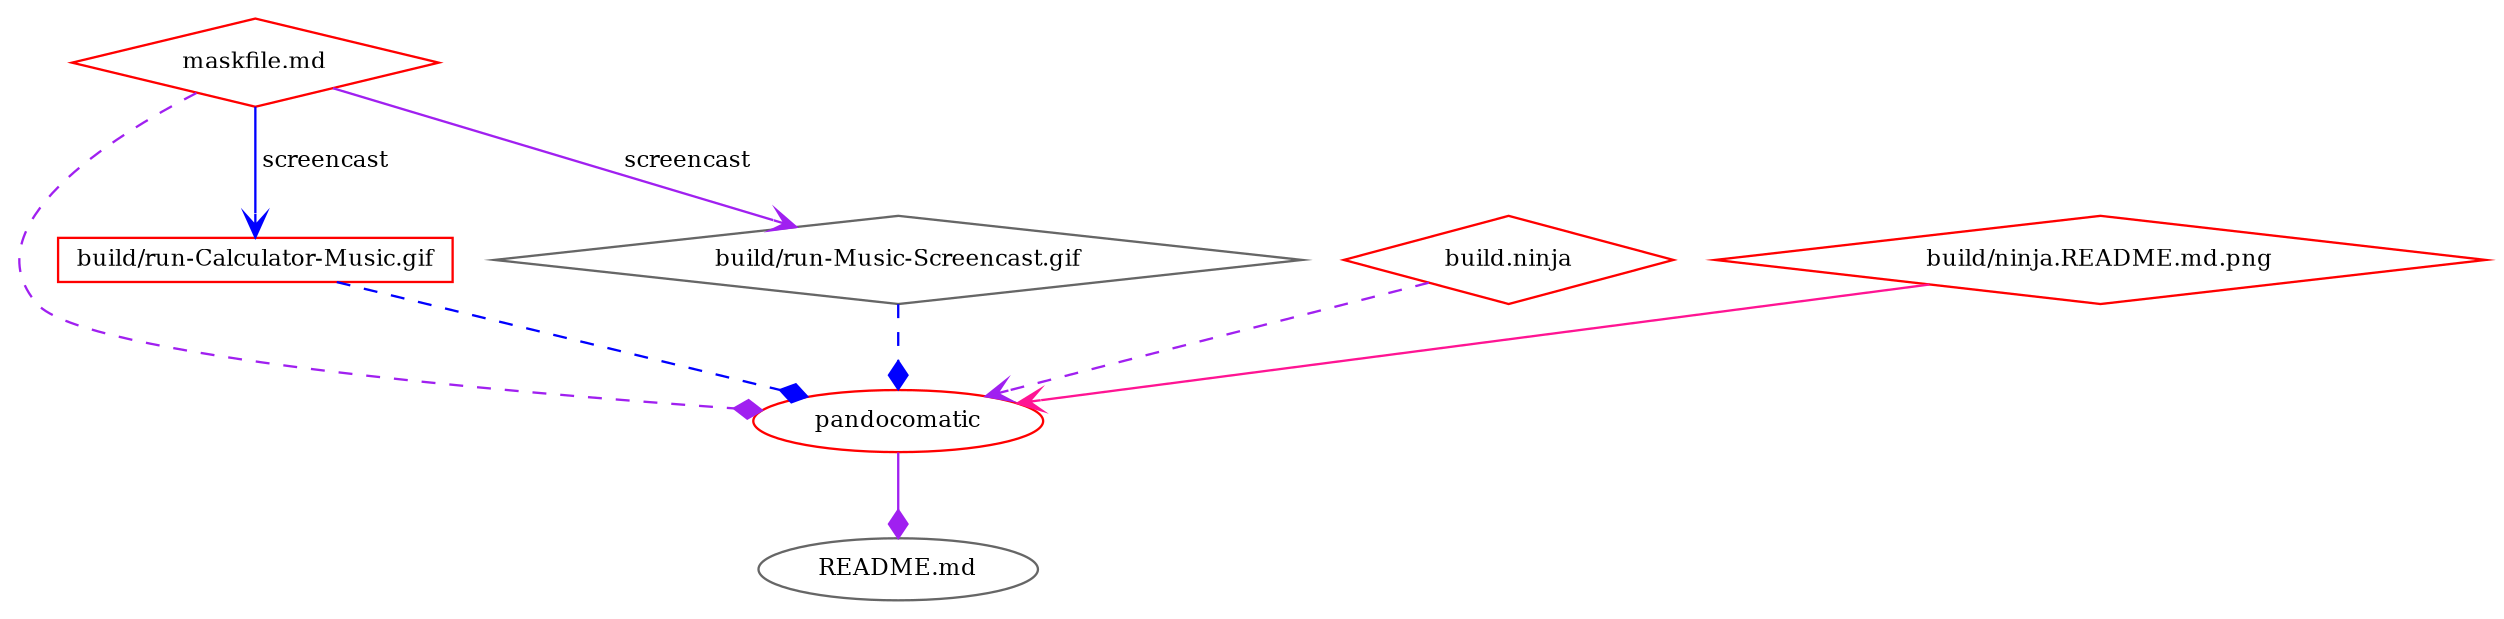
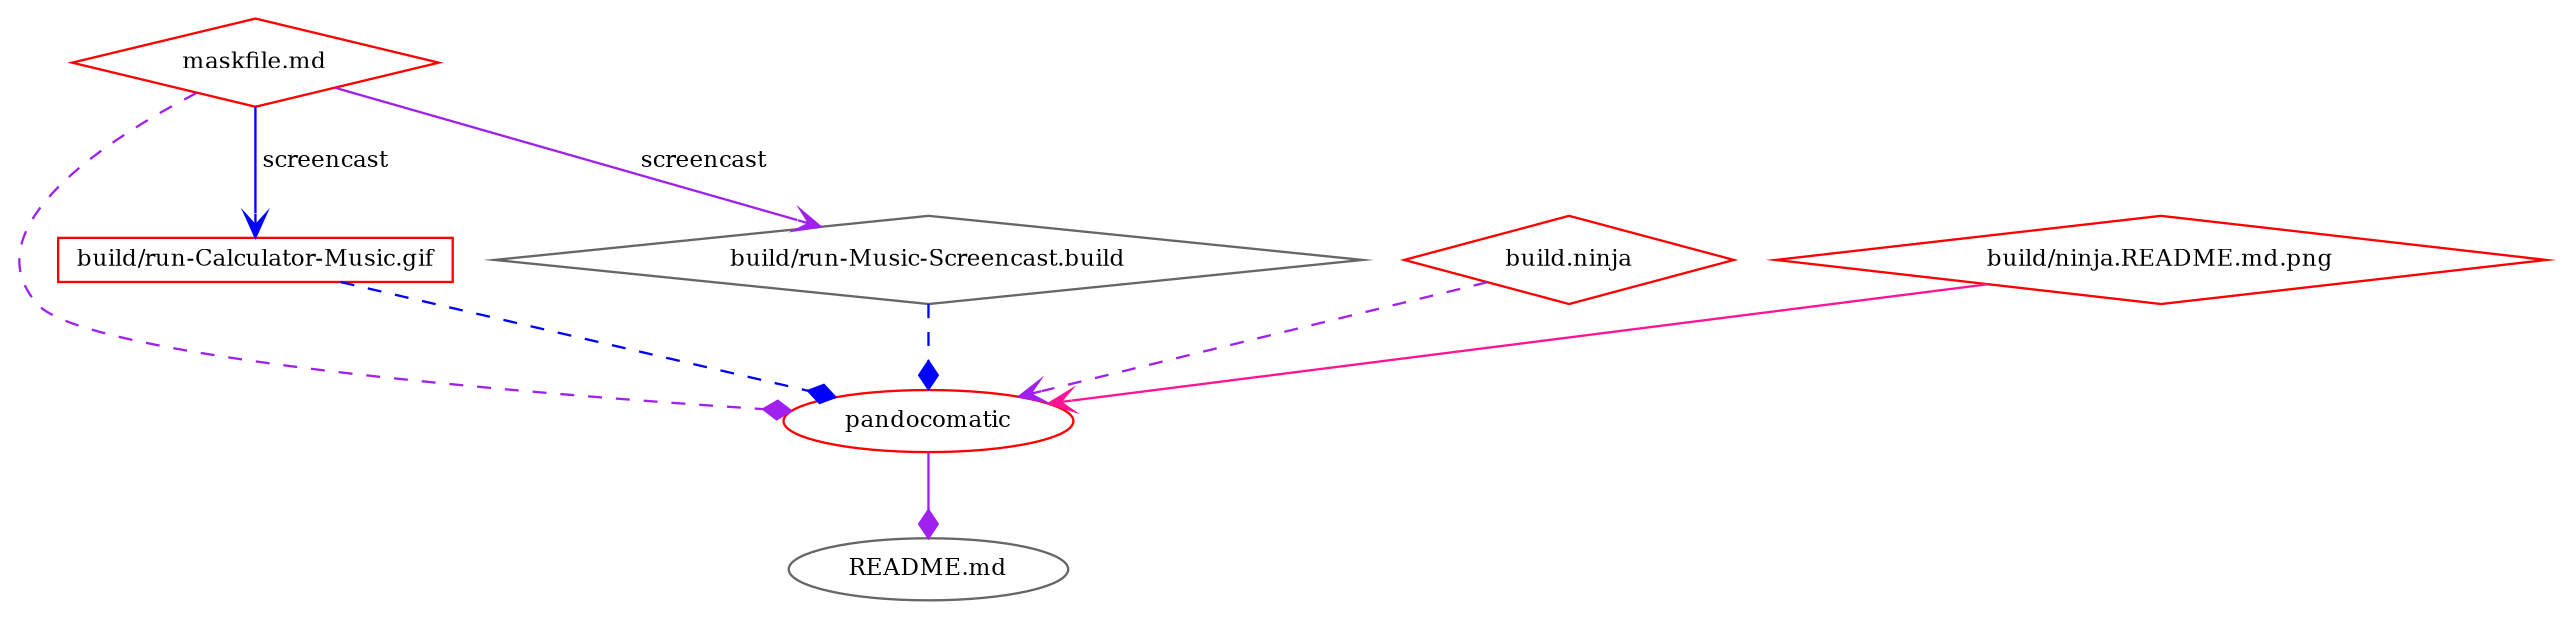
(898, 260) -> (928, 260)
